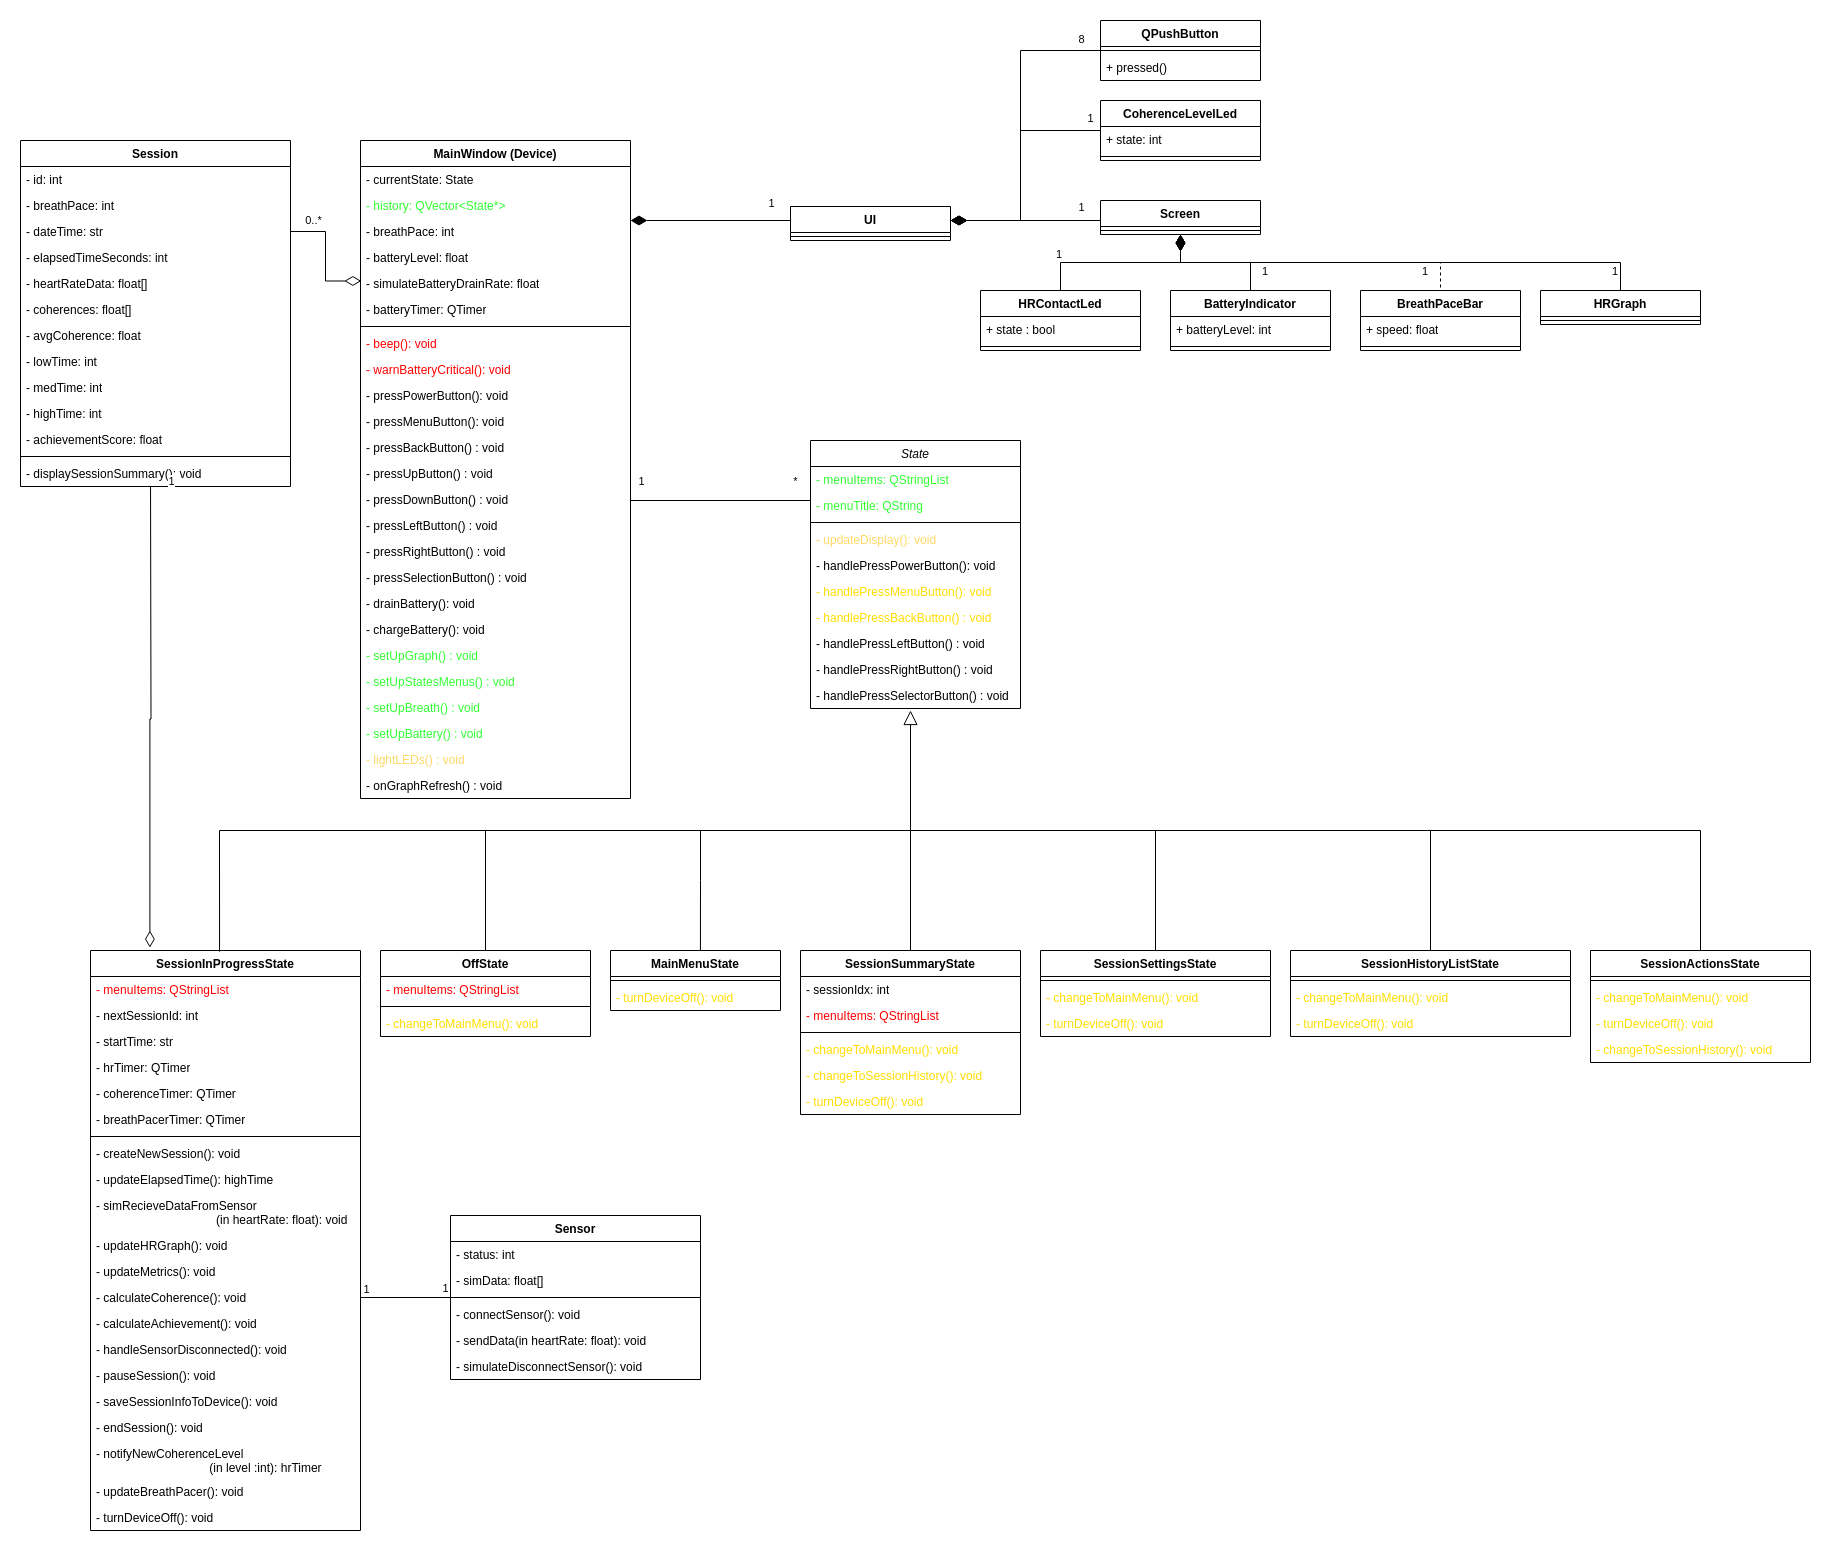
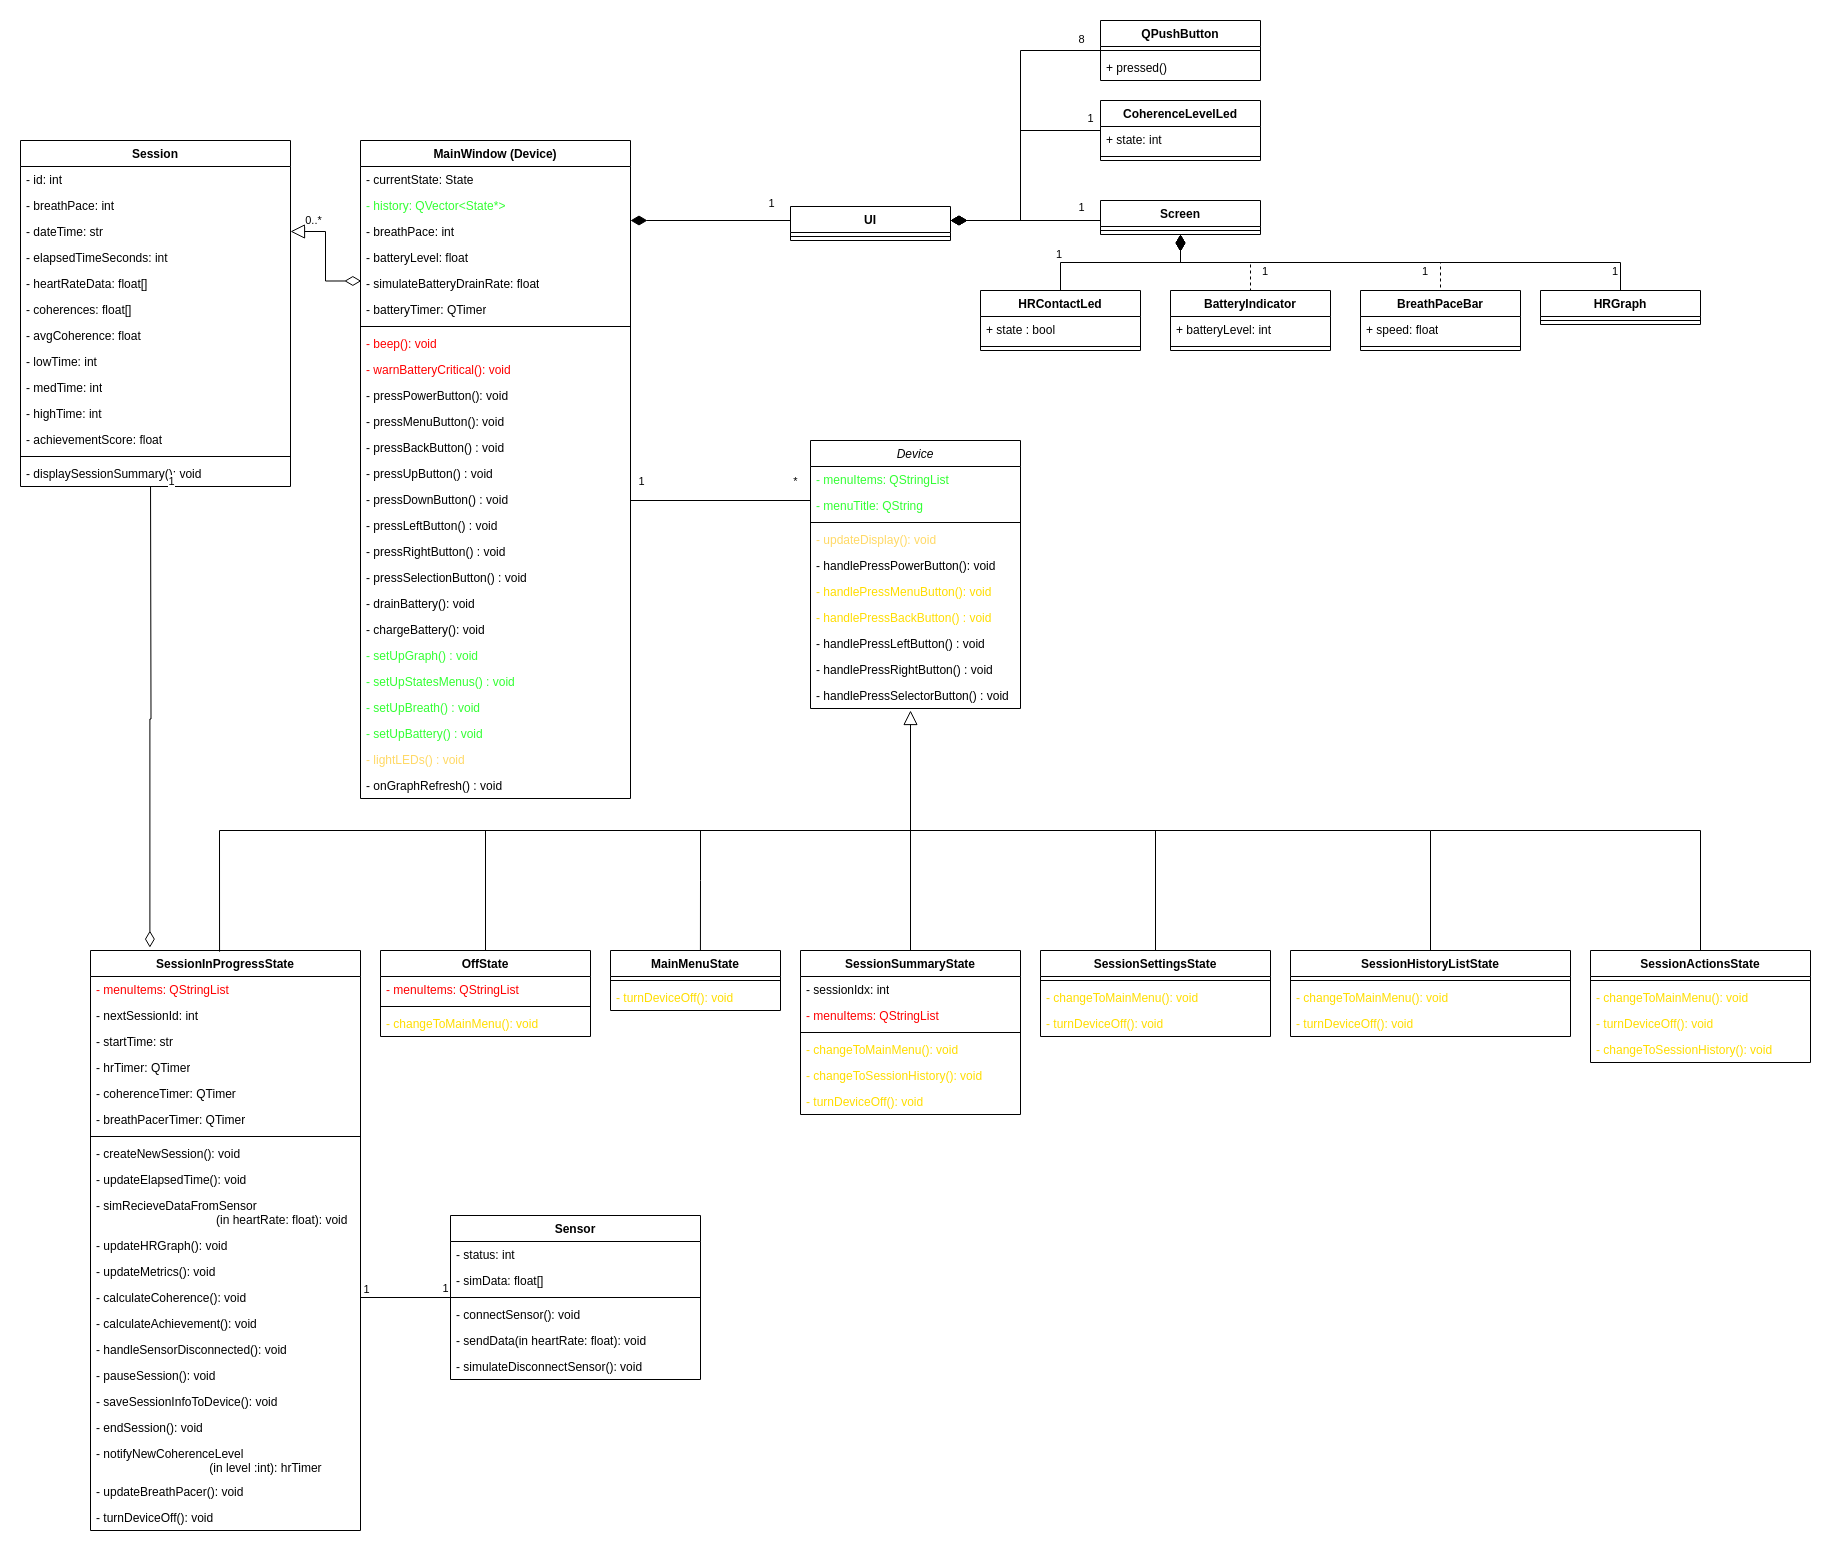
(300, 232) -> (306, 232)
(1251, 276) -> (1251, 276)
(916, 455) -> (916, 455)
(190, 1181) -> (178, 1181)
